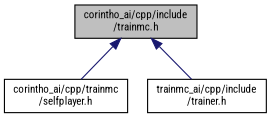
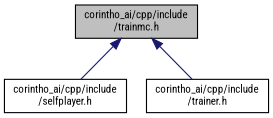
(66, 96) -> (65, 96)
(207, 96) -> (208, 96)
